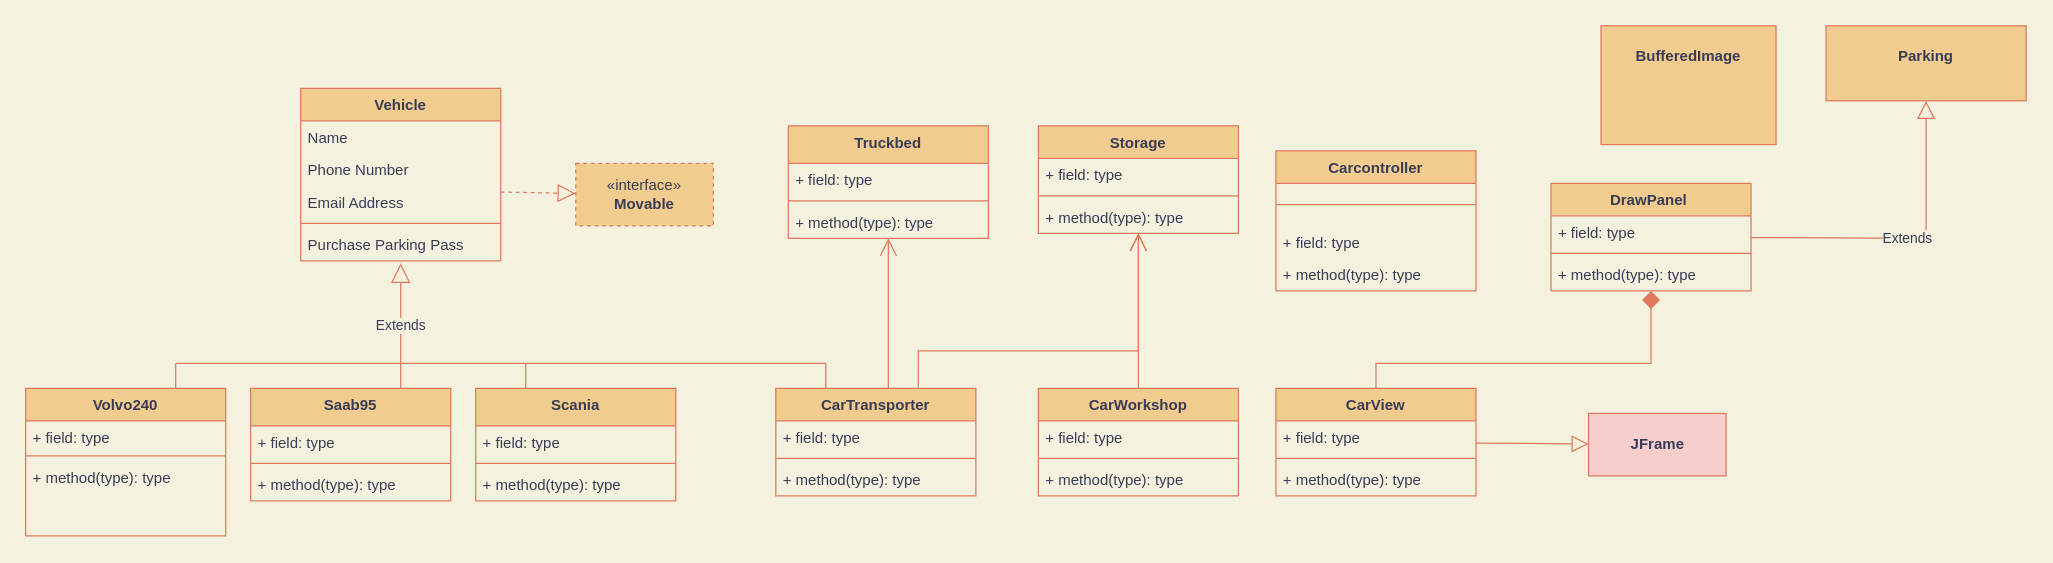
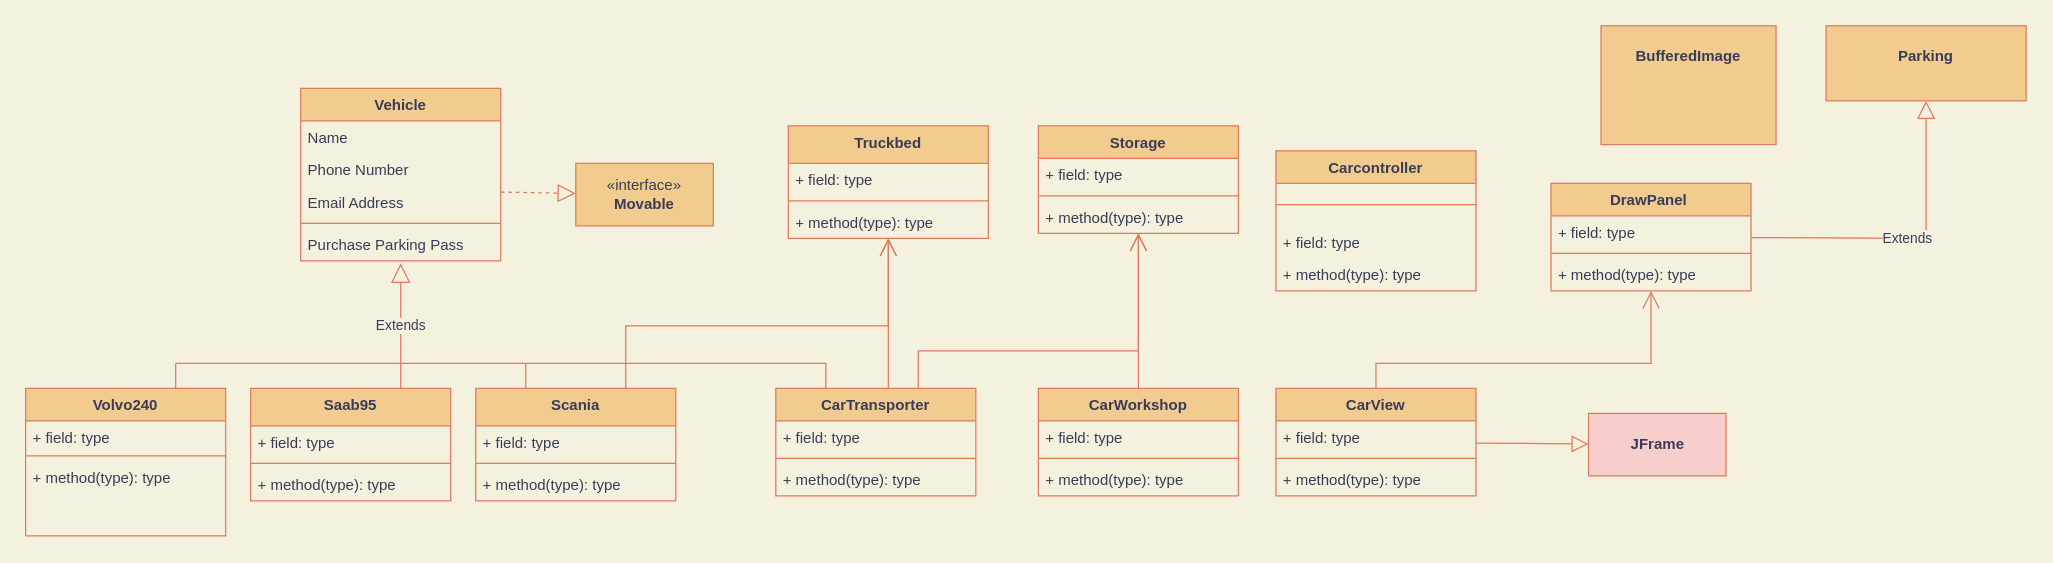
(644, 194) -> (644, 194)
(1651, 309) -> (1651, 302)
none -> (724, 326)
